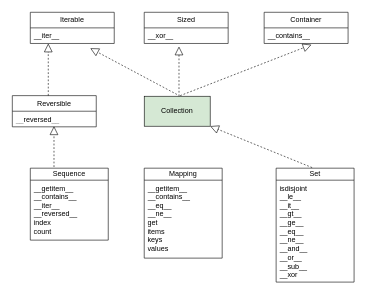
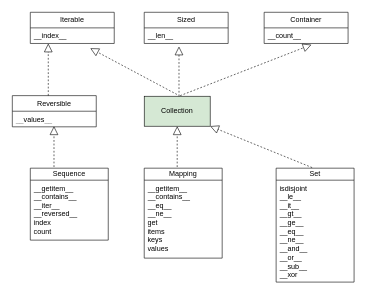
(49, 36) -> (51, 36)
(162, 36) -> (161, 36)
(291, 36) -> (286, 36)
(40, 120) -> (35, 120)
none -> (177, 151)
